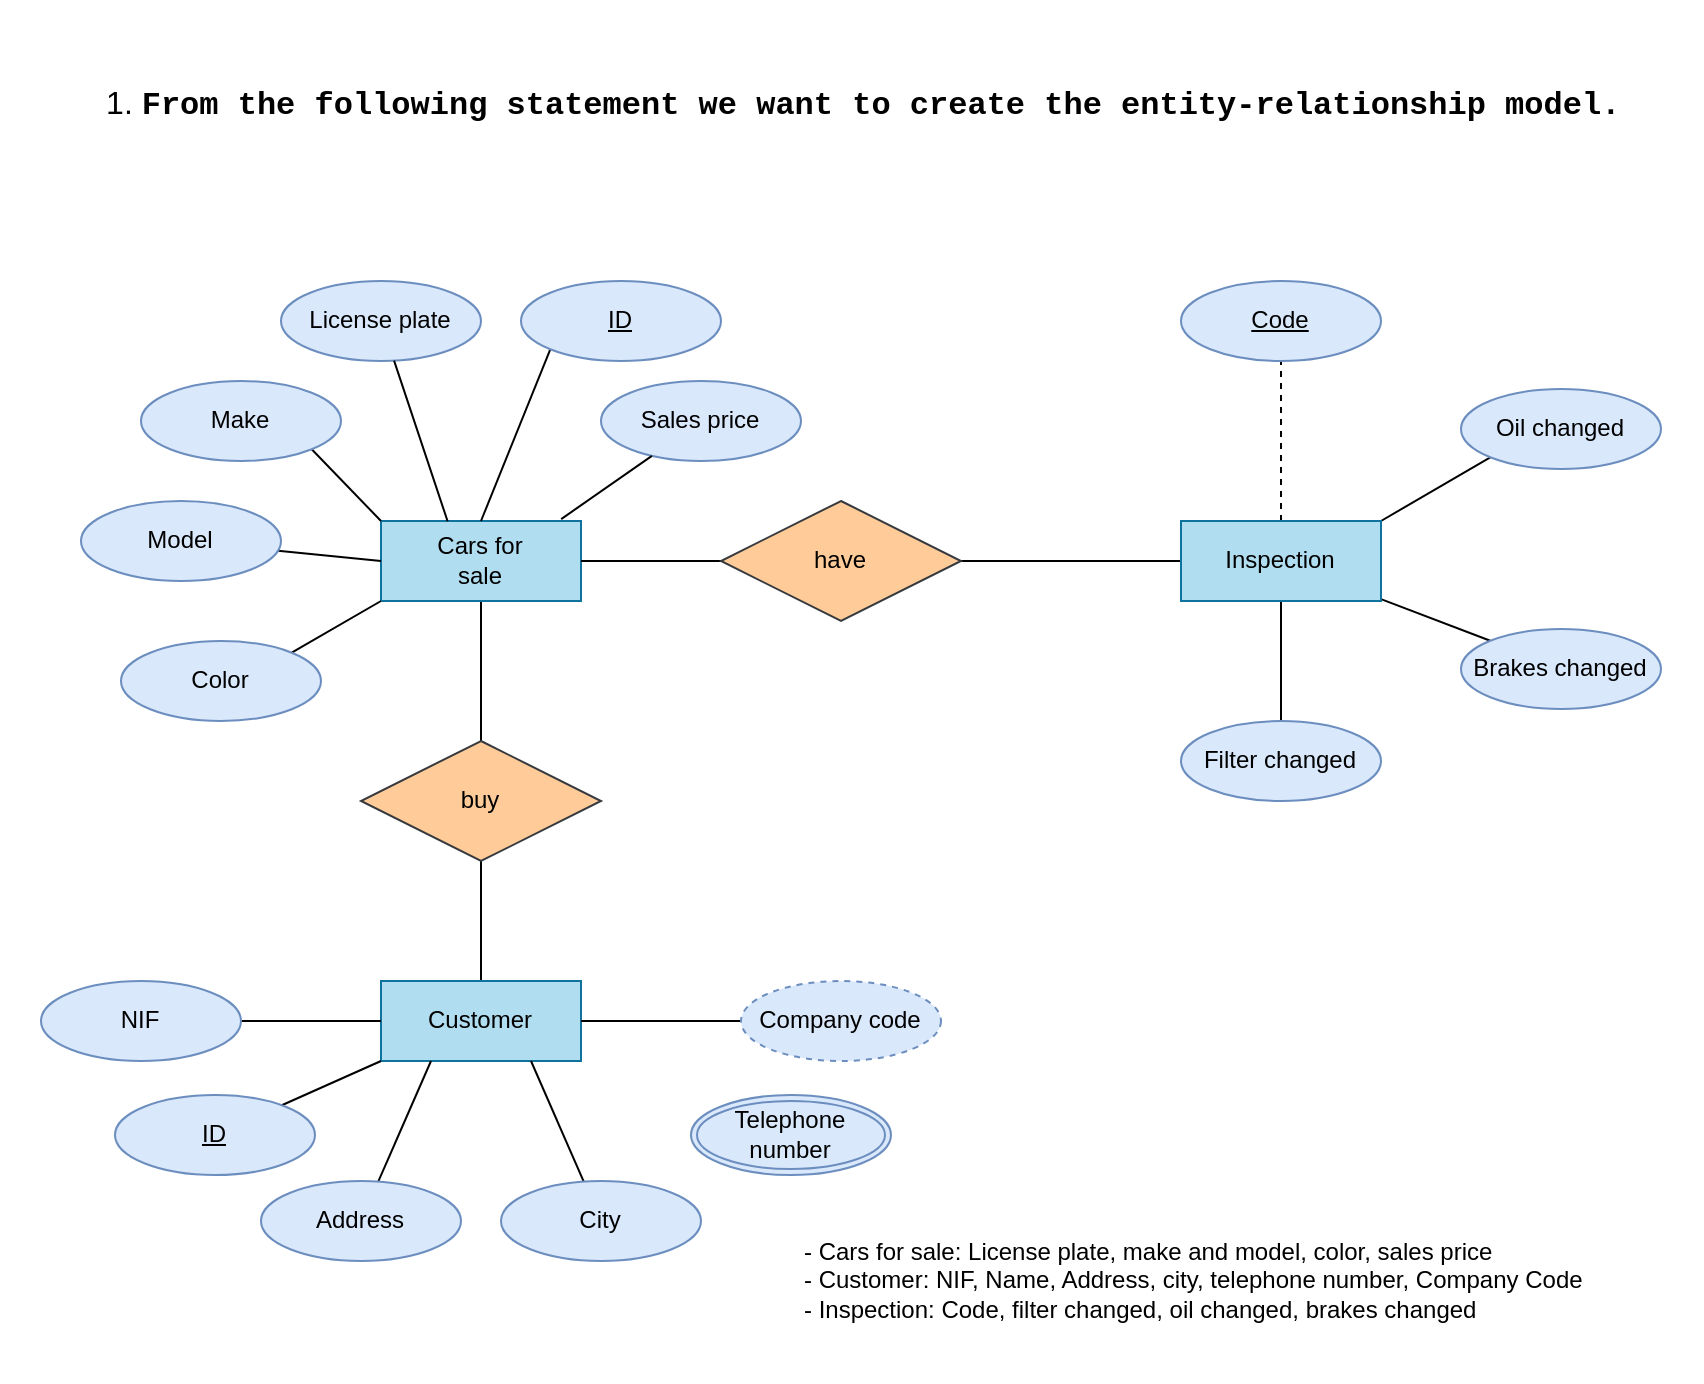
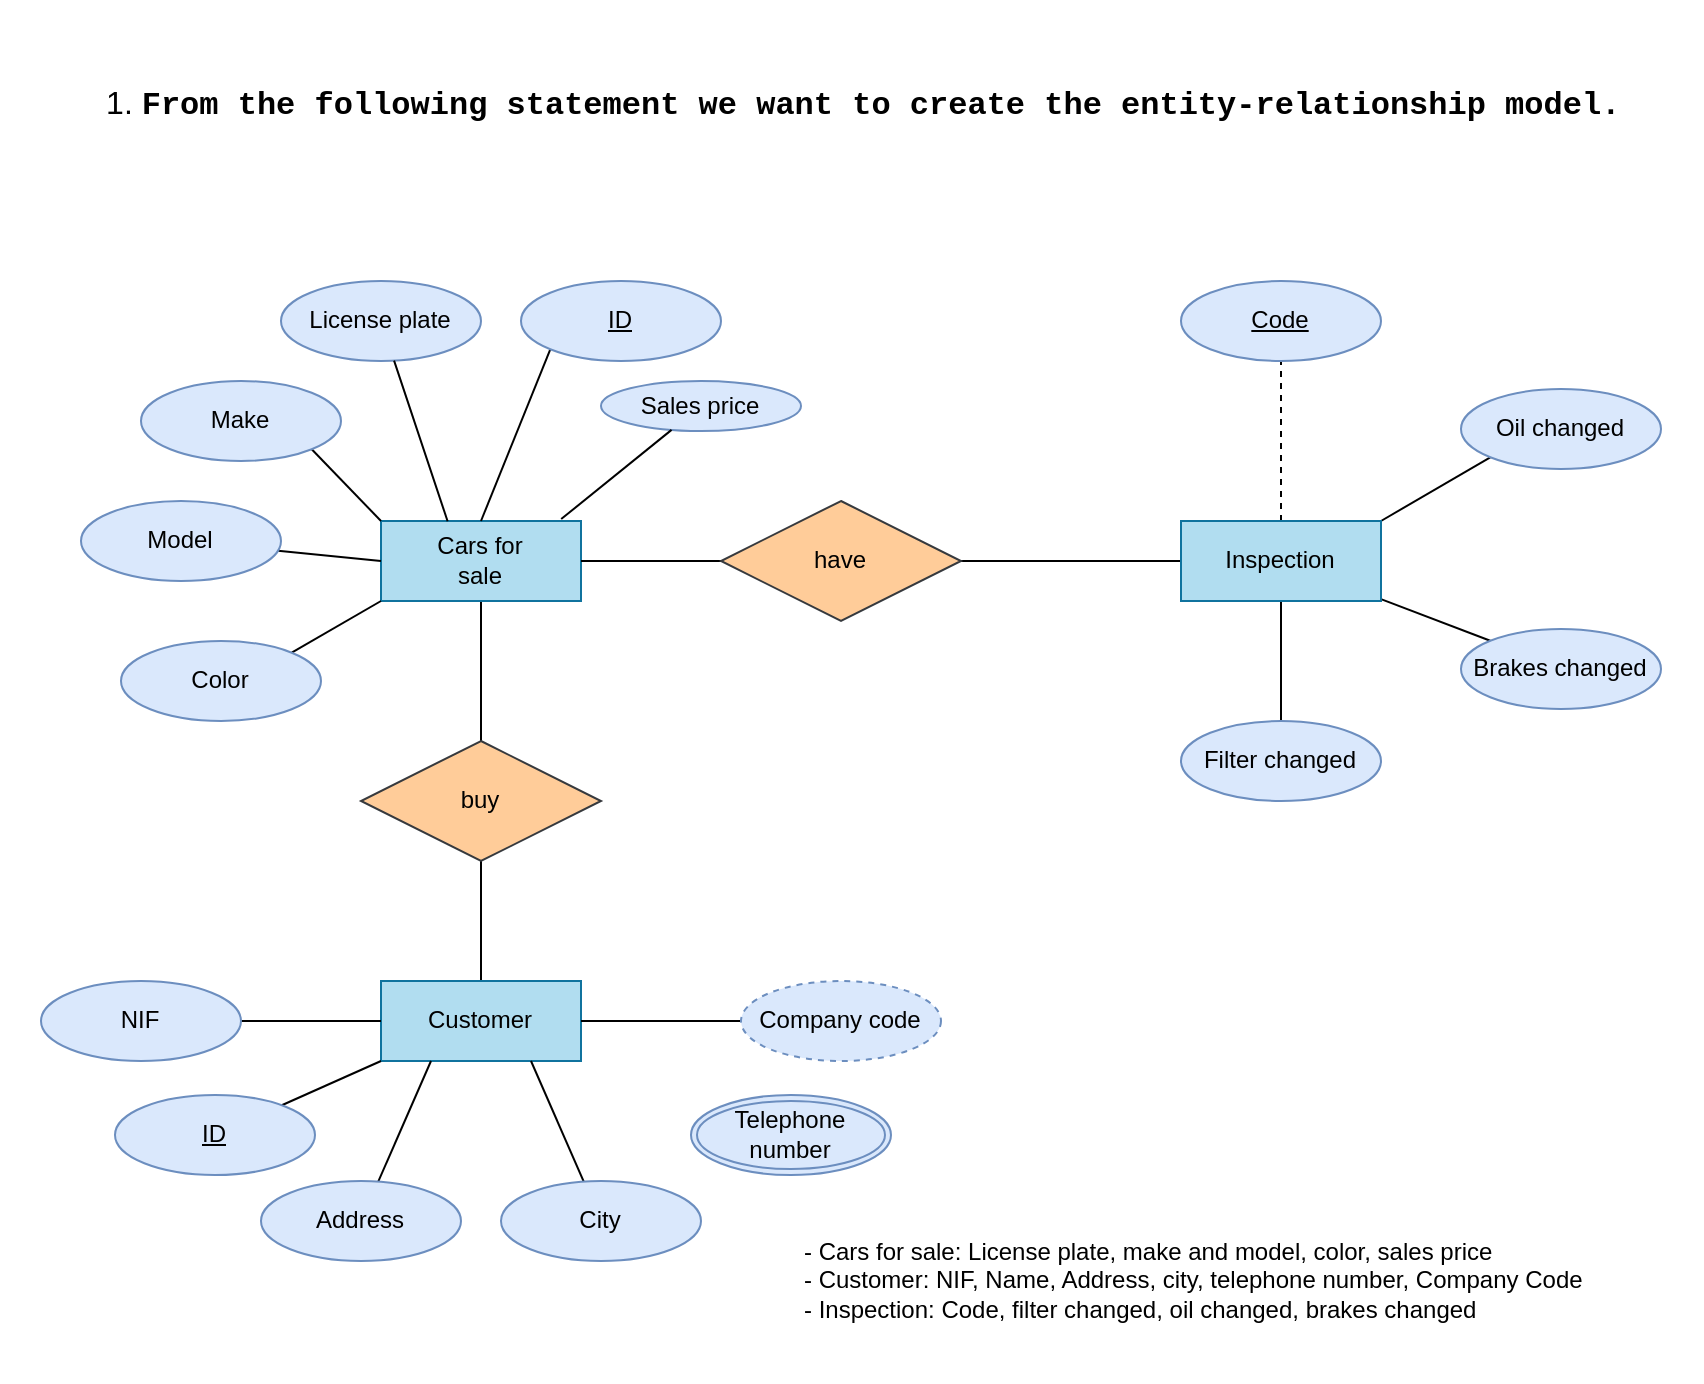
(701, 421) -> (701, 406)
